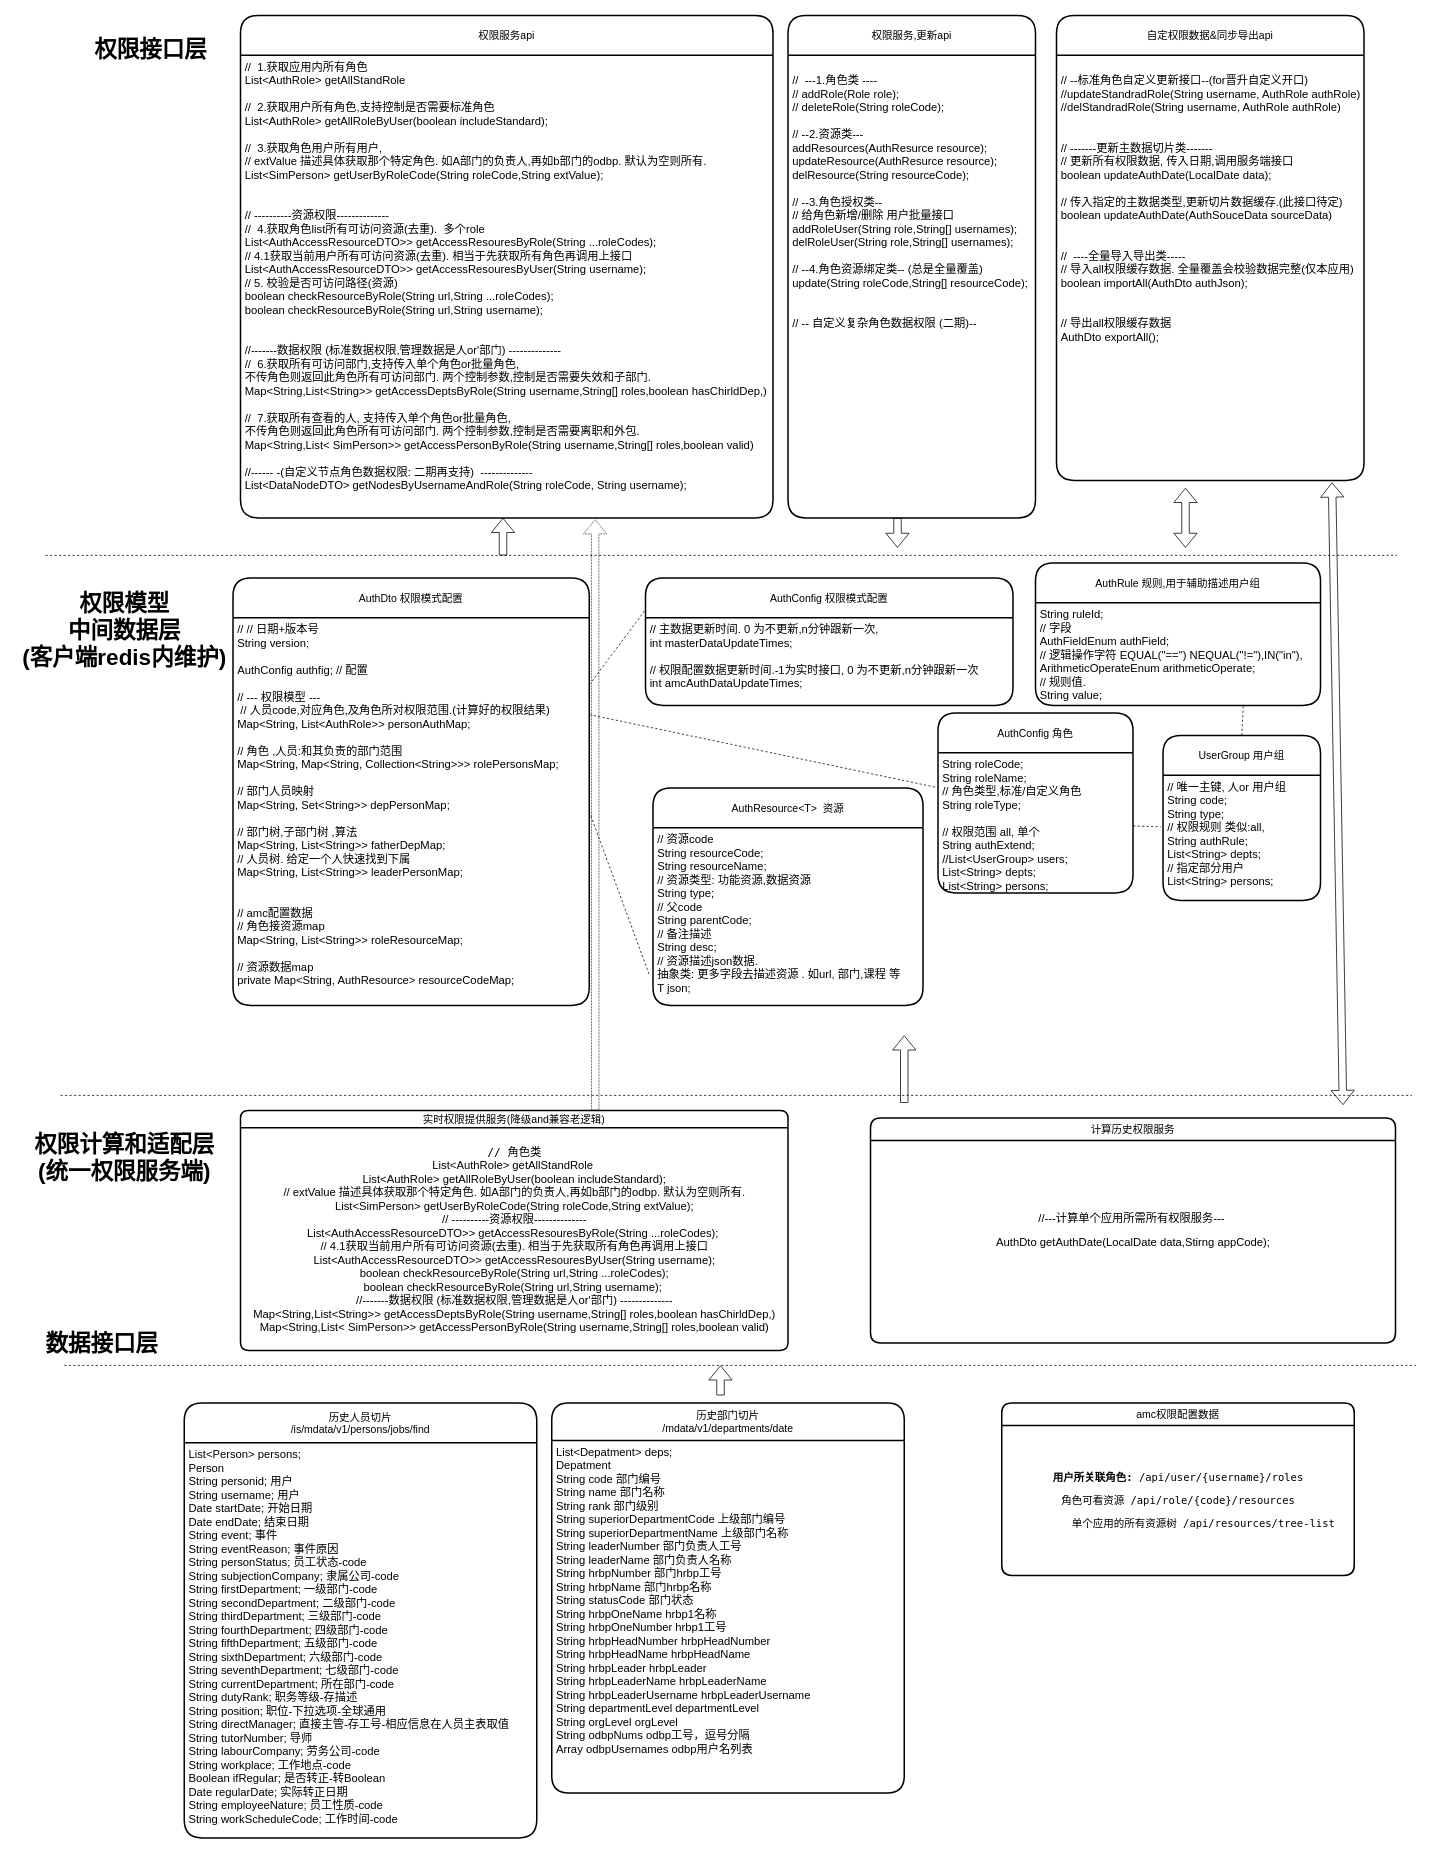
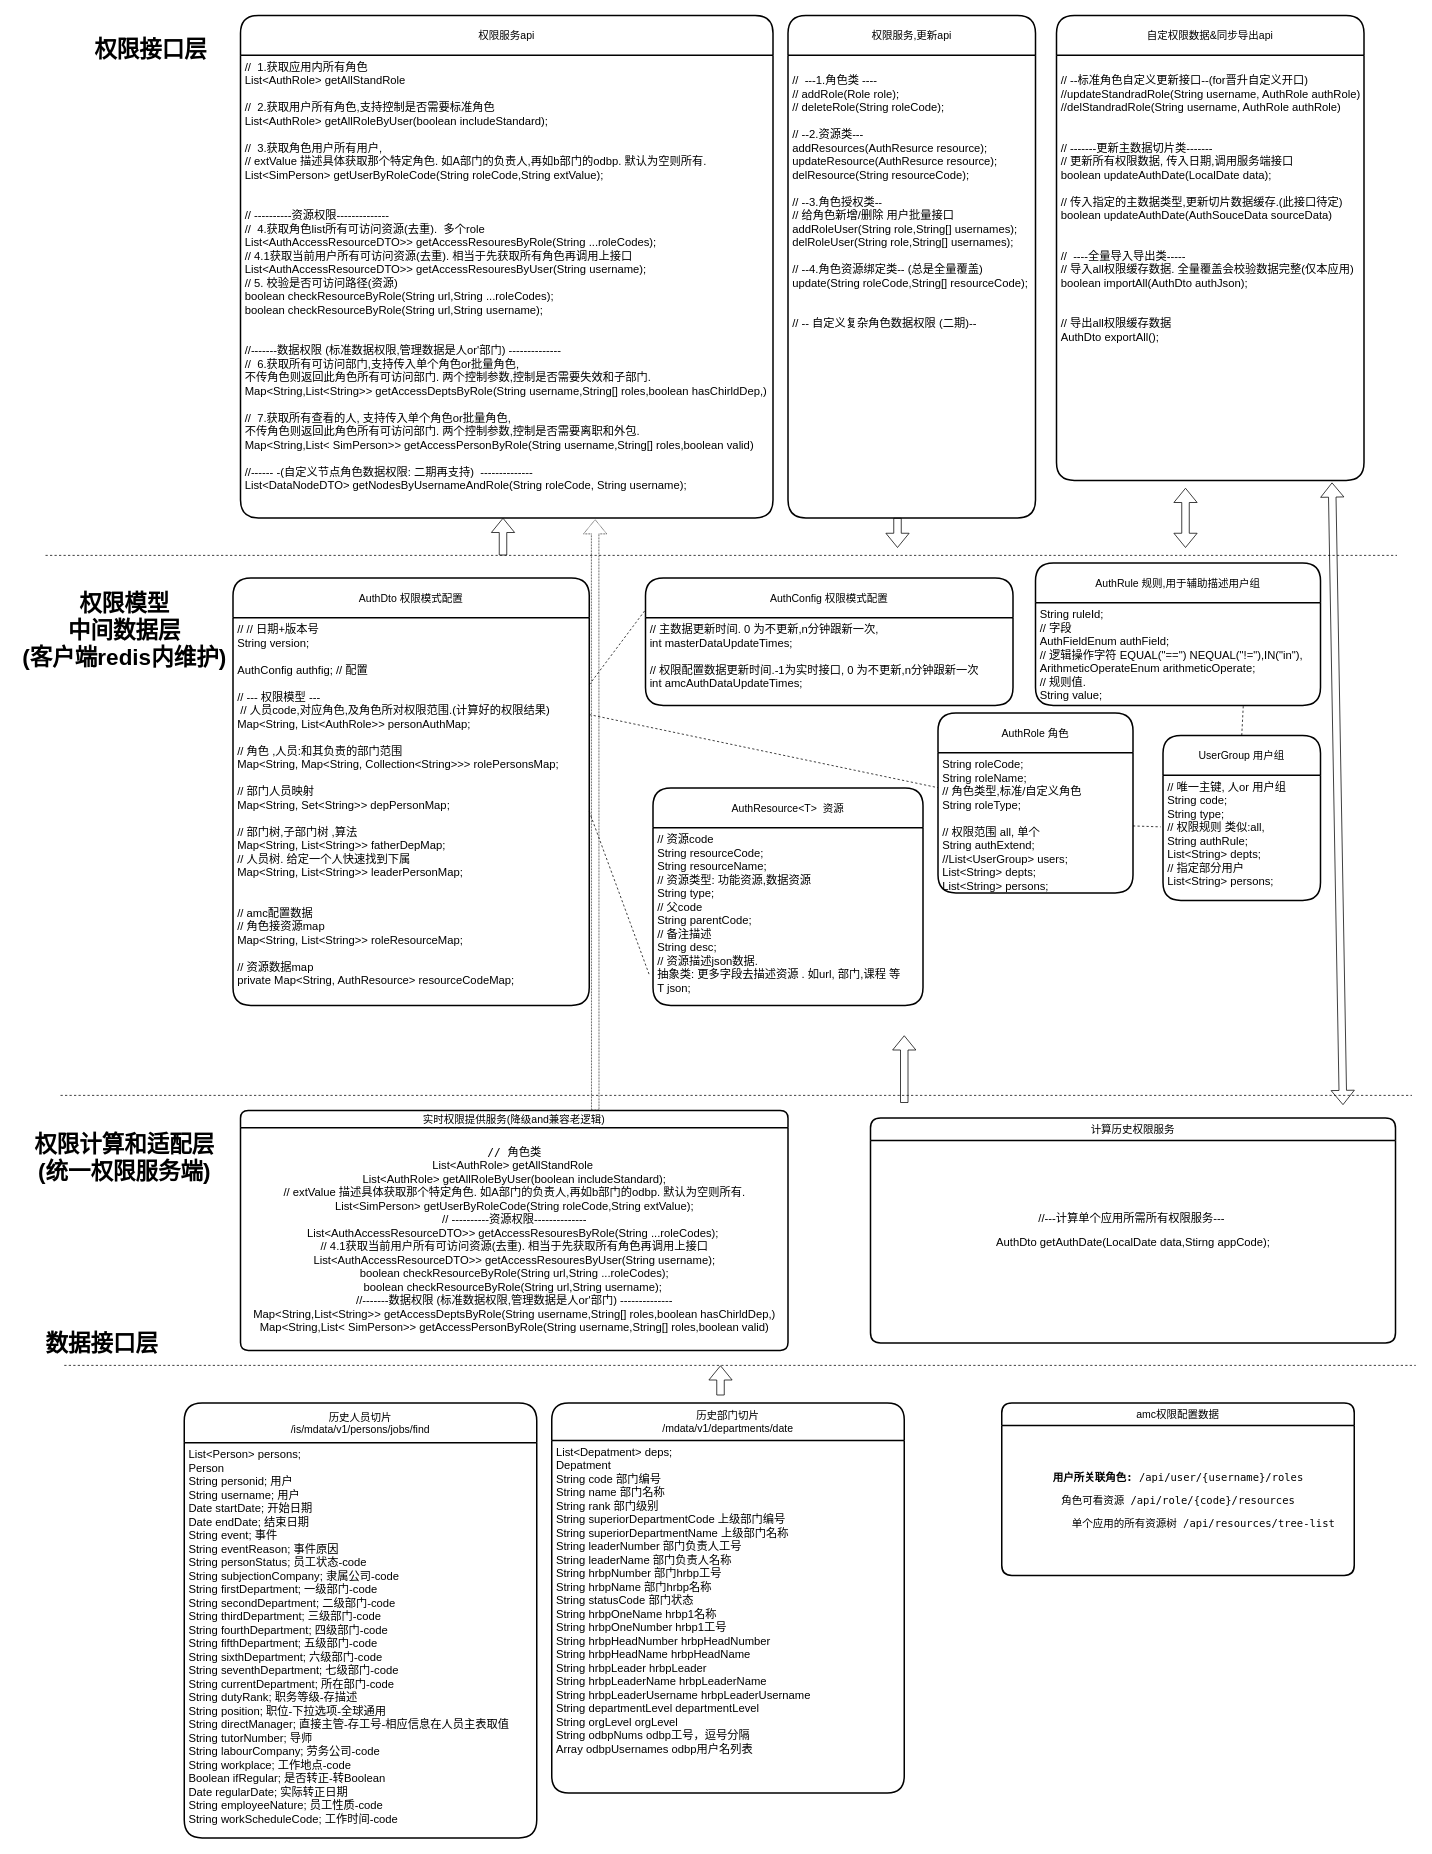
(1035, 733) -> (1035, 733)
